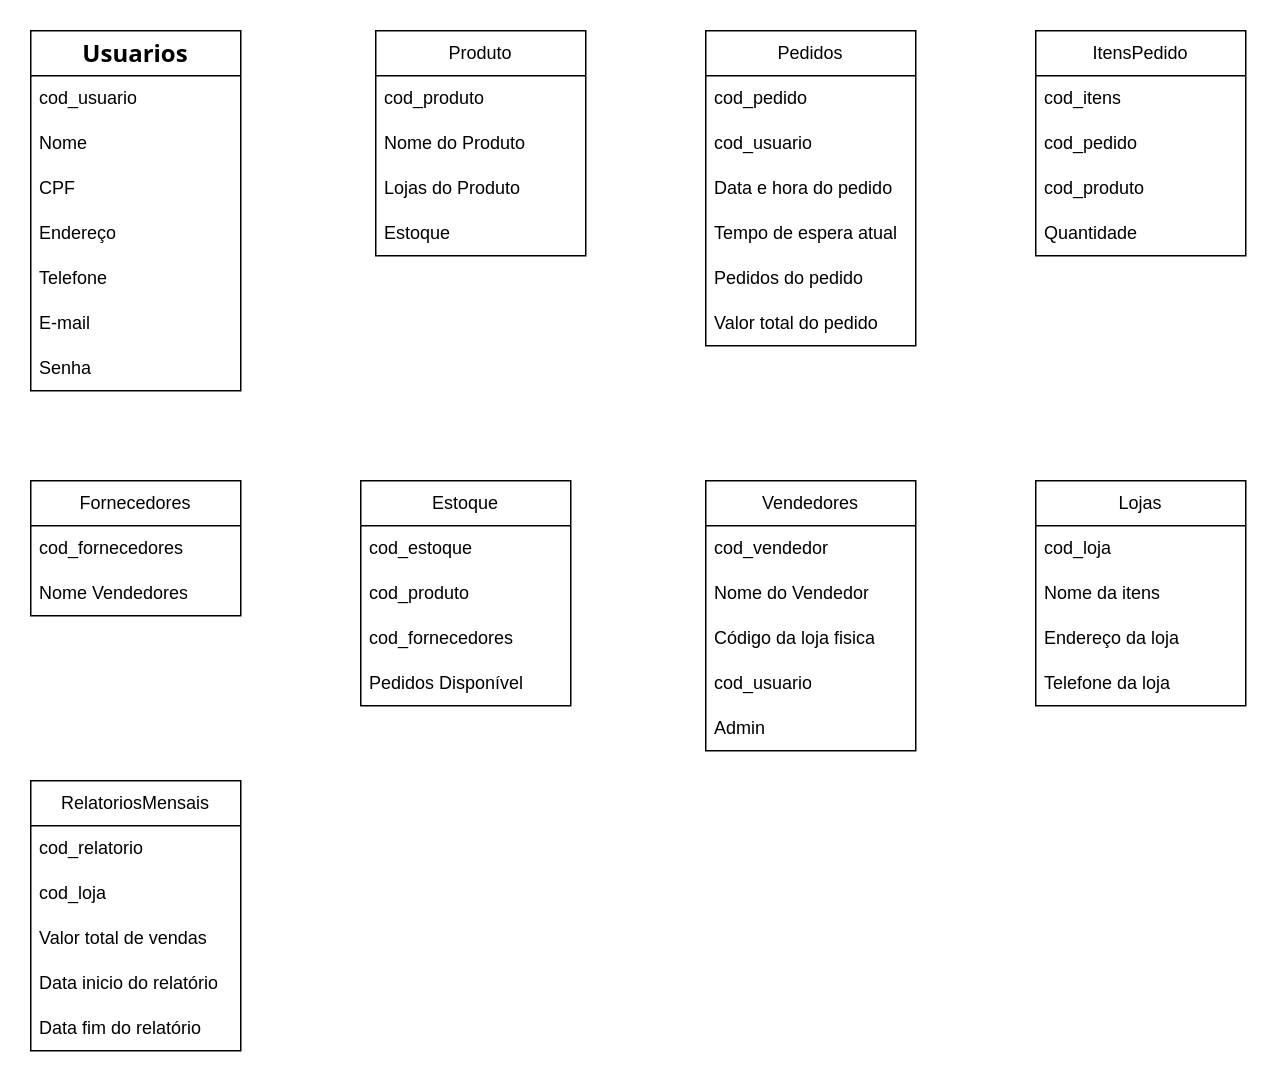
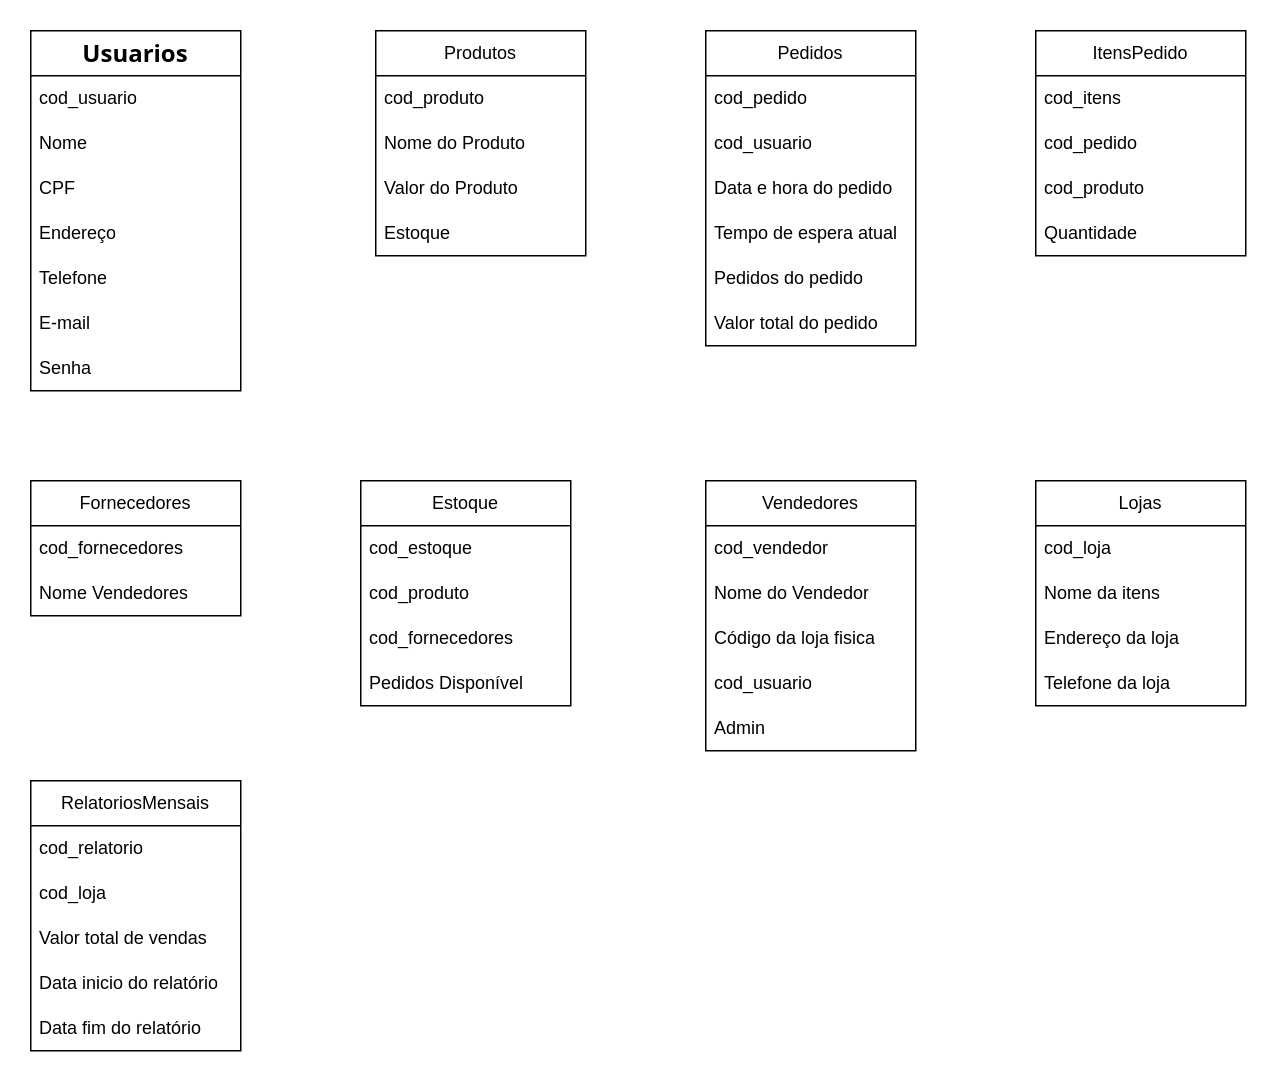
(481, 53) -> (481, 53)
(461, 188) -> (458, 188)
